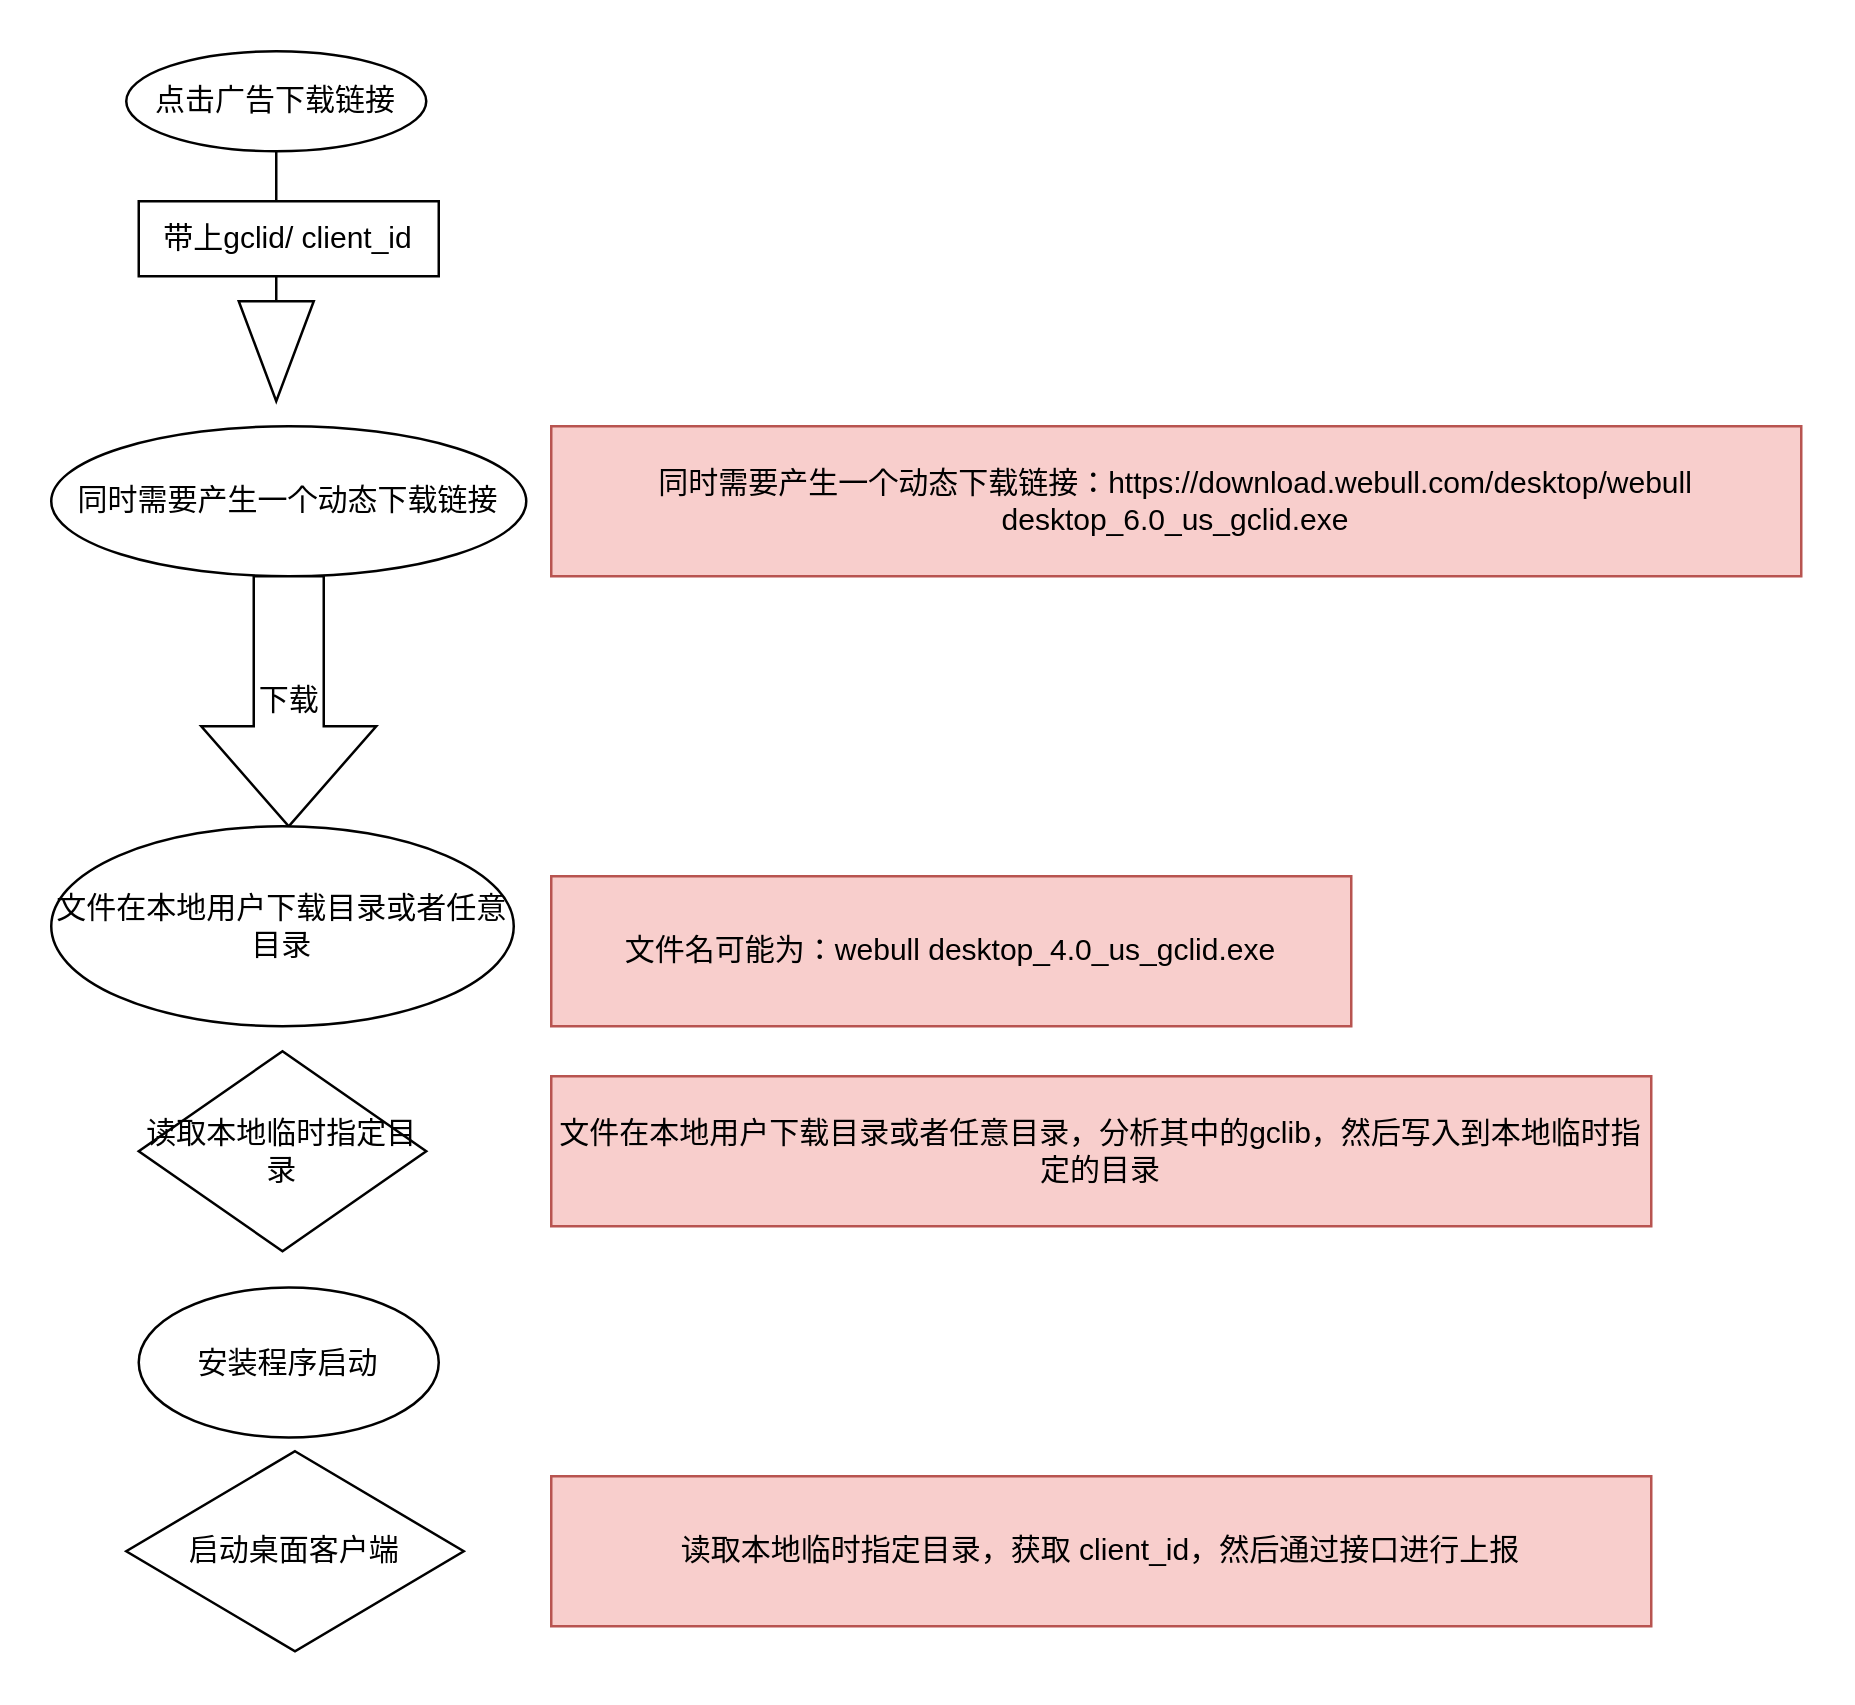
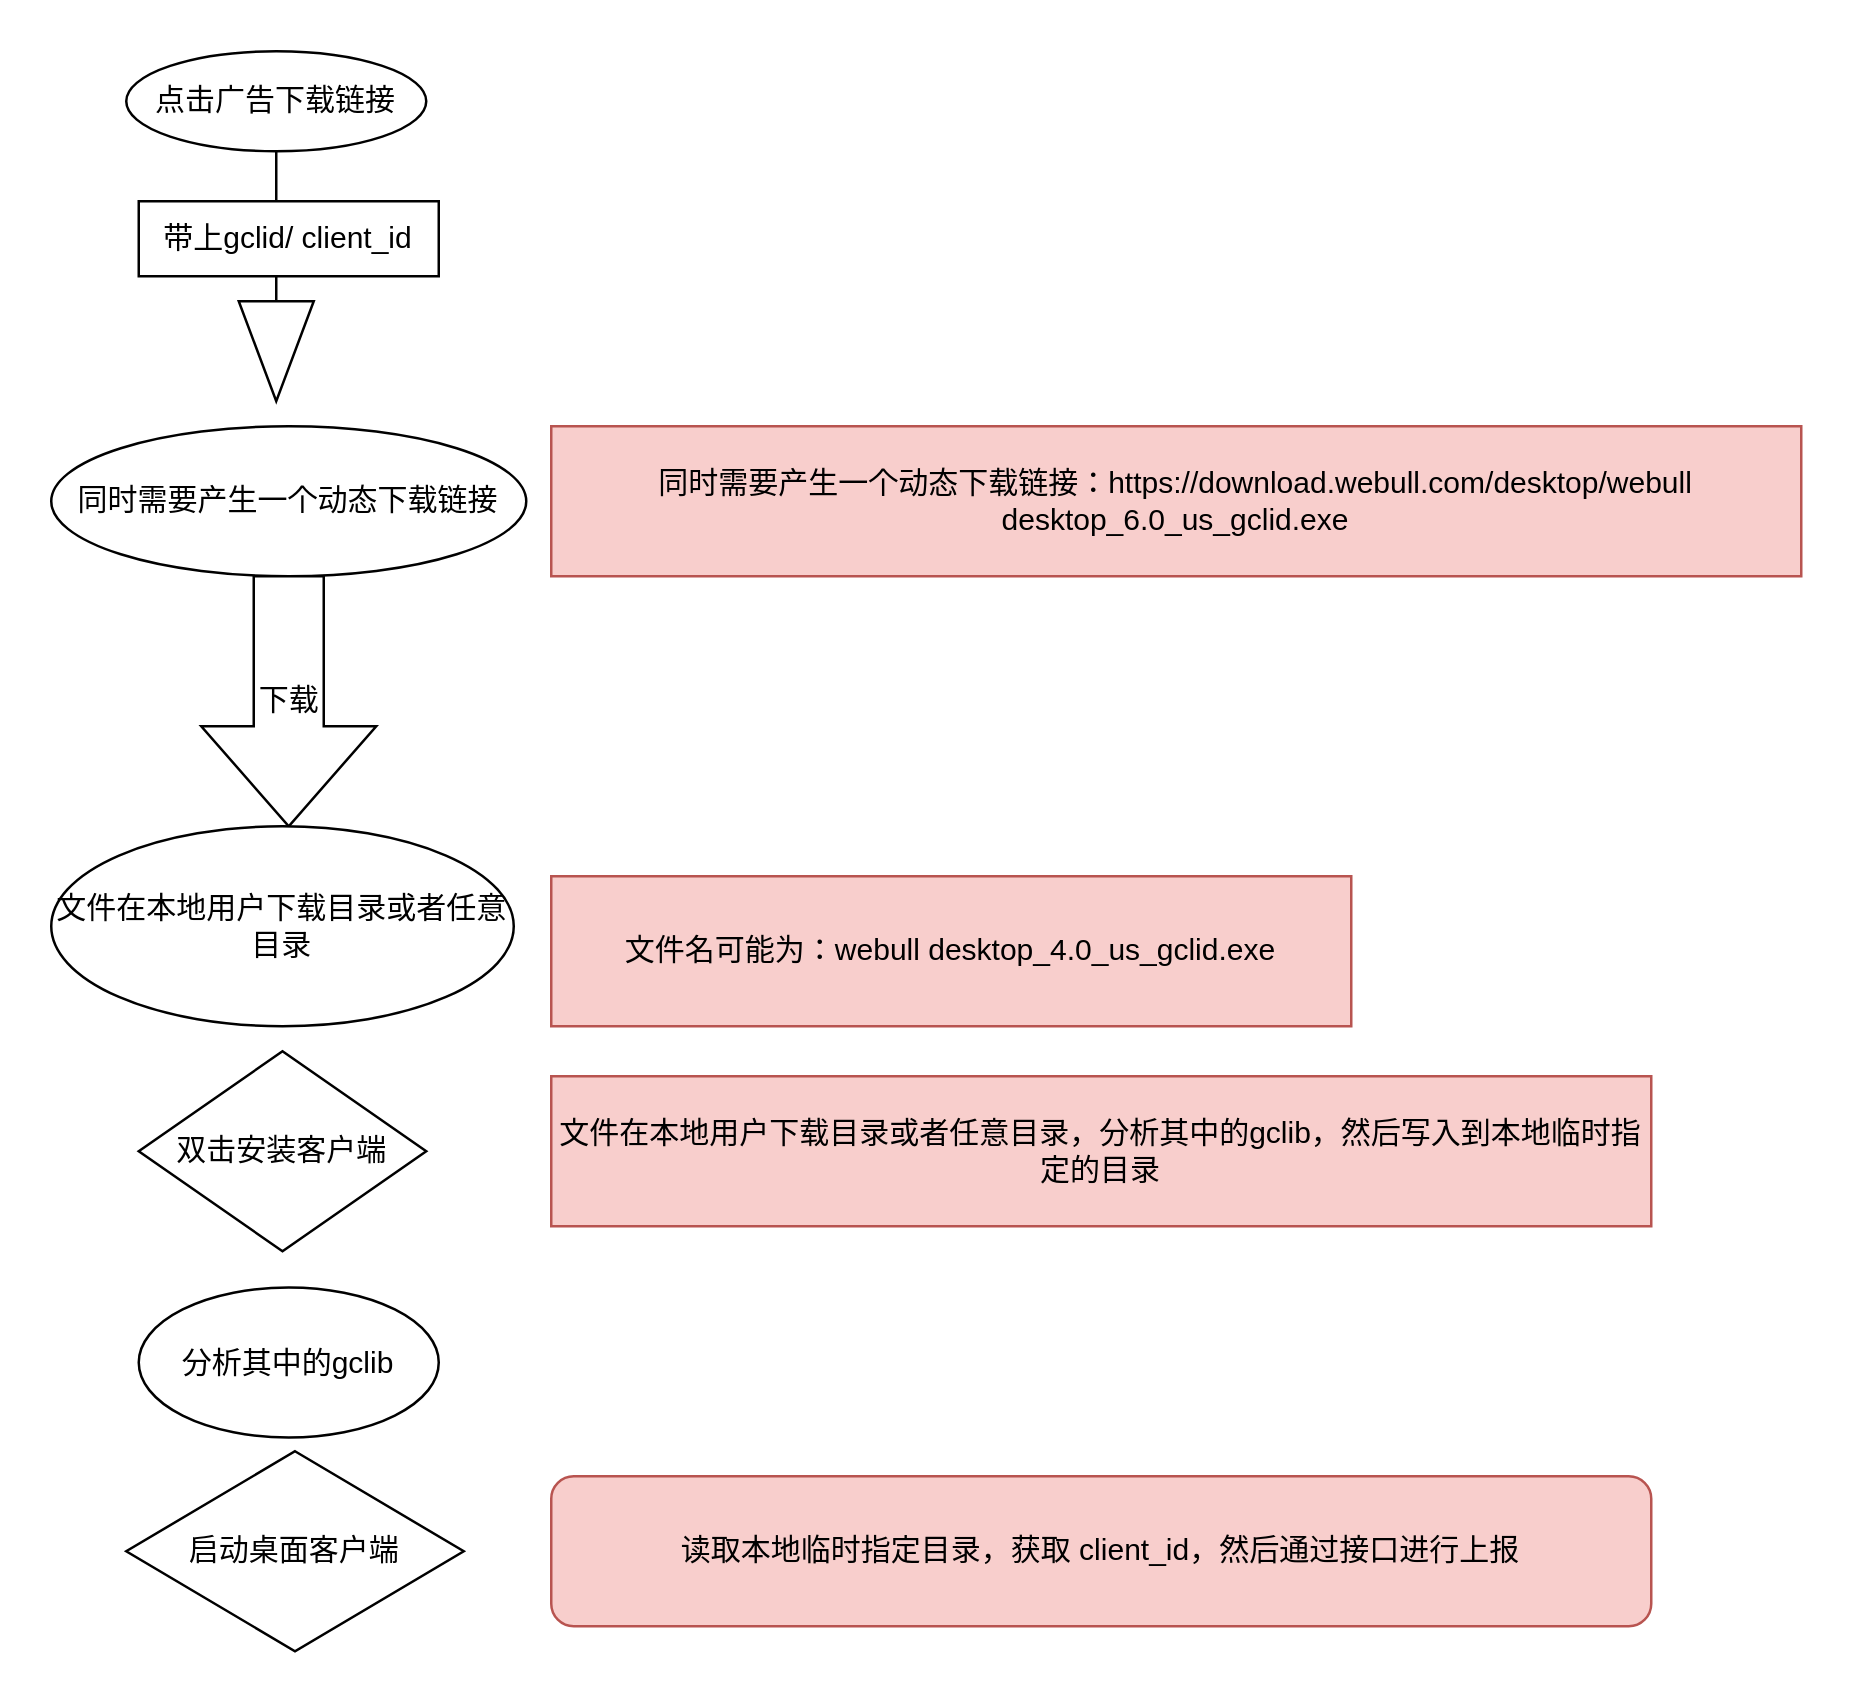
(283, 1151) -> (283, 1151)
(289, 1364) -> (289, 1364)
(1101, 1551) -> (1101, 1551)
